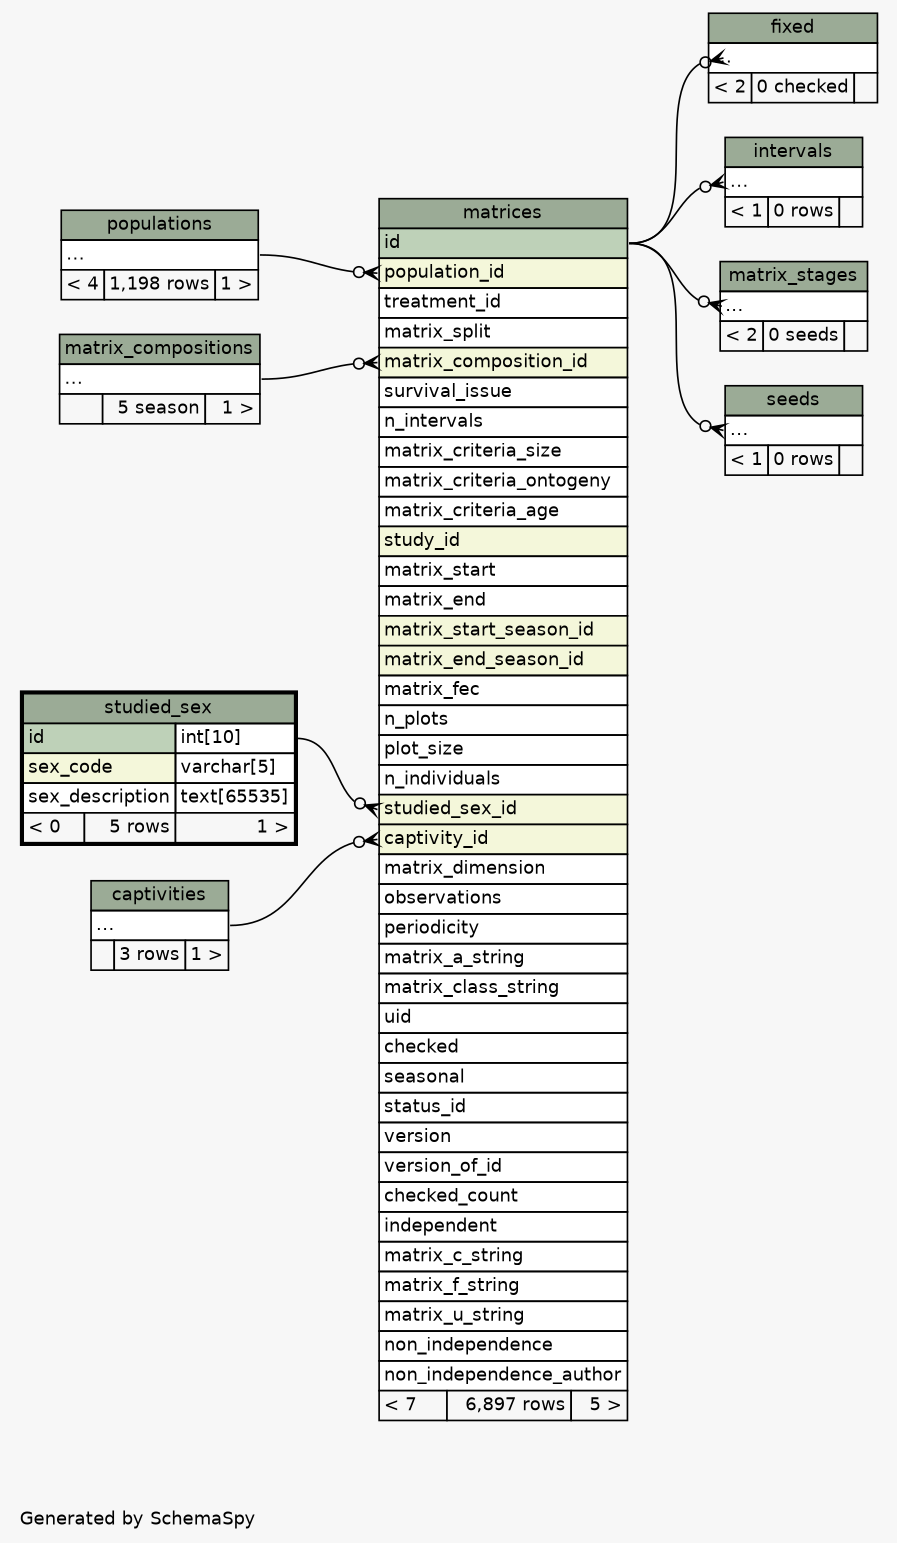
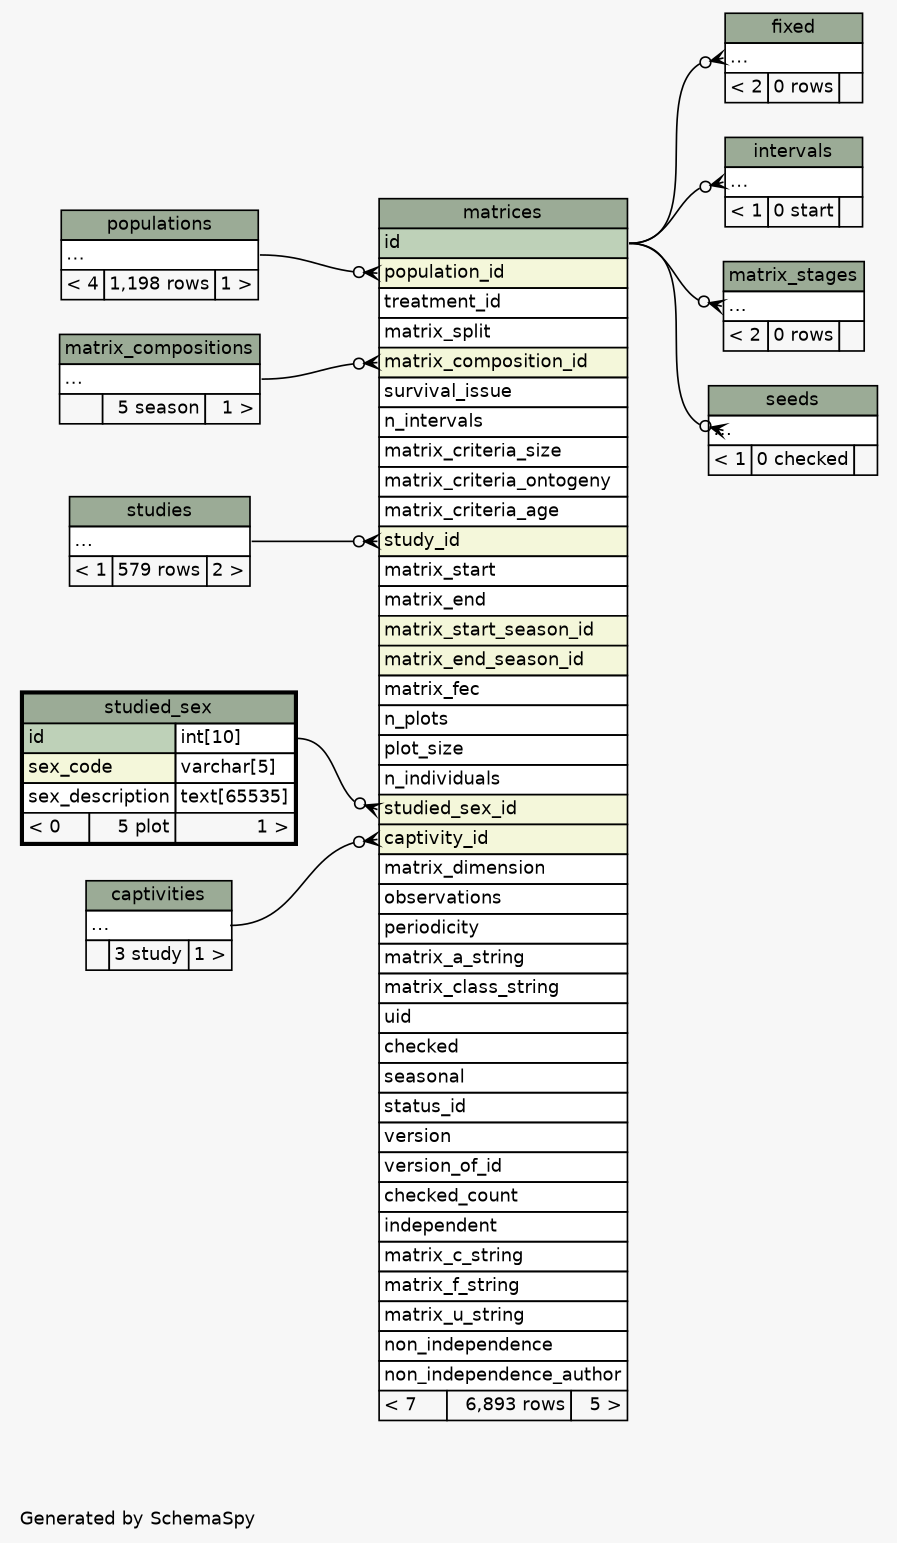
(803, 87) -> (804, 87)
(804, 211) -> (804, 211)
(804, 335) -> (804, 335)
(804, 459) -> (803, 459)
none -> (159, 541)
(140, 827) -> (144, 827)
(150, 954) -> (149, 954)
(516, 1405) -> (516, 1405)
